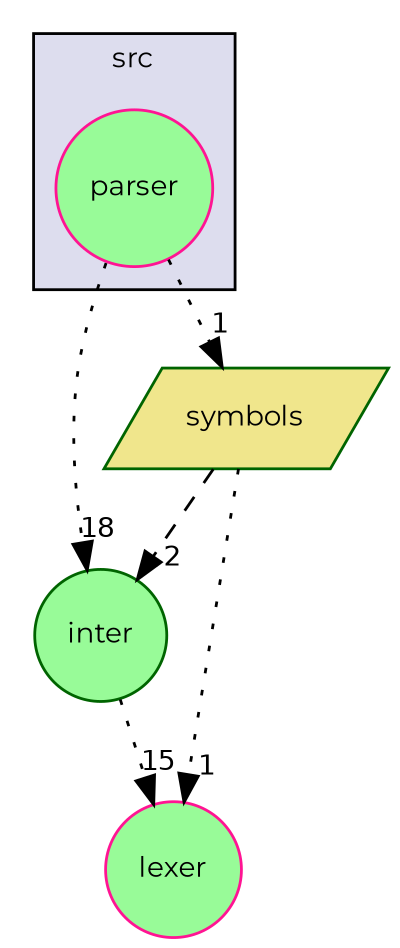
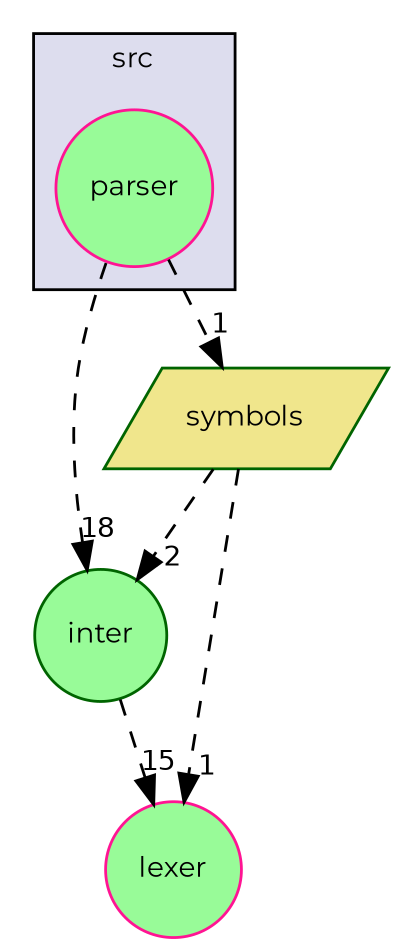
(192, 307) -> (192, 307)
(75, 401) -> (75, 401)
(214, 621) -> (214, 621)
(133, 738) -> (133, 738)
